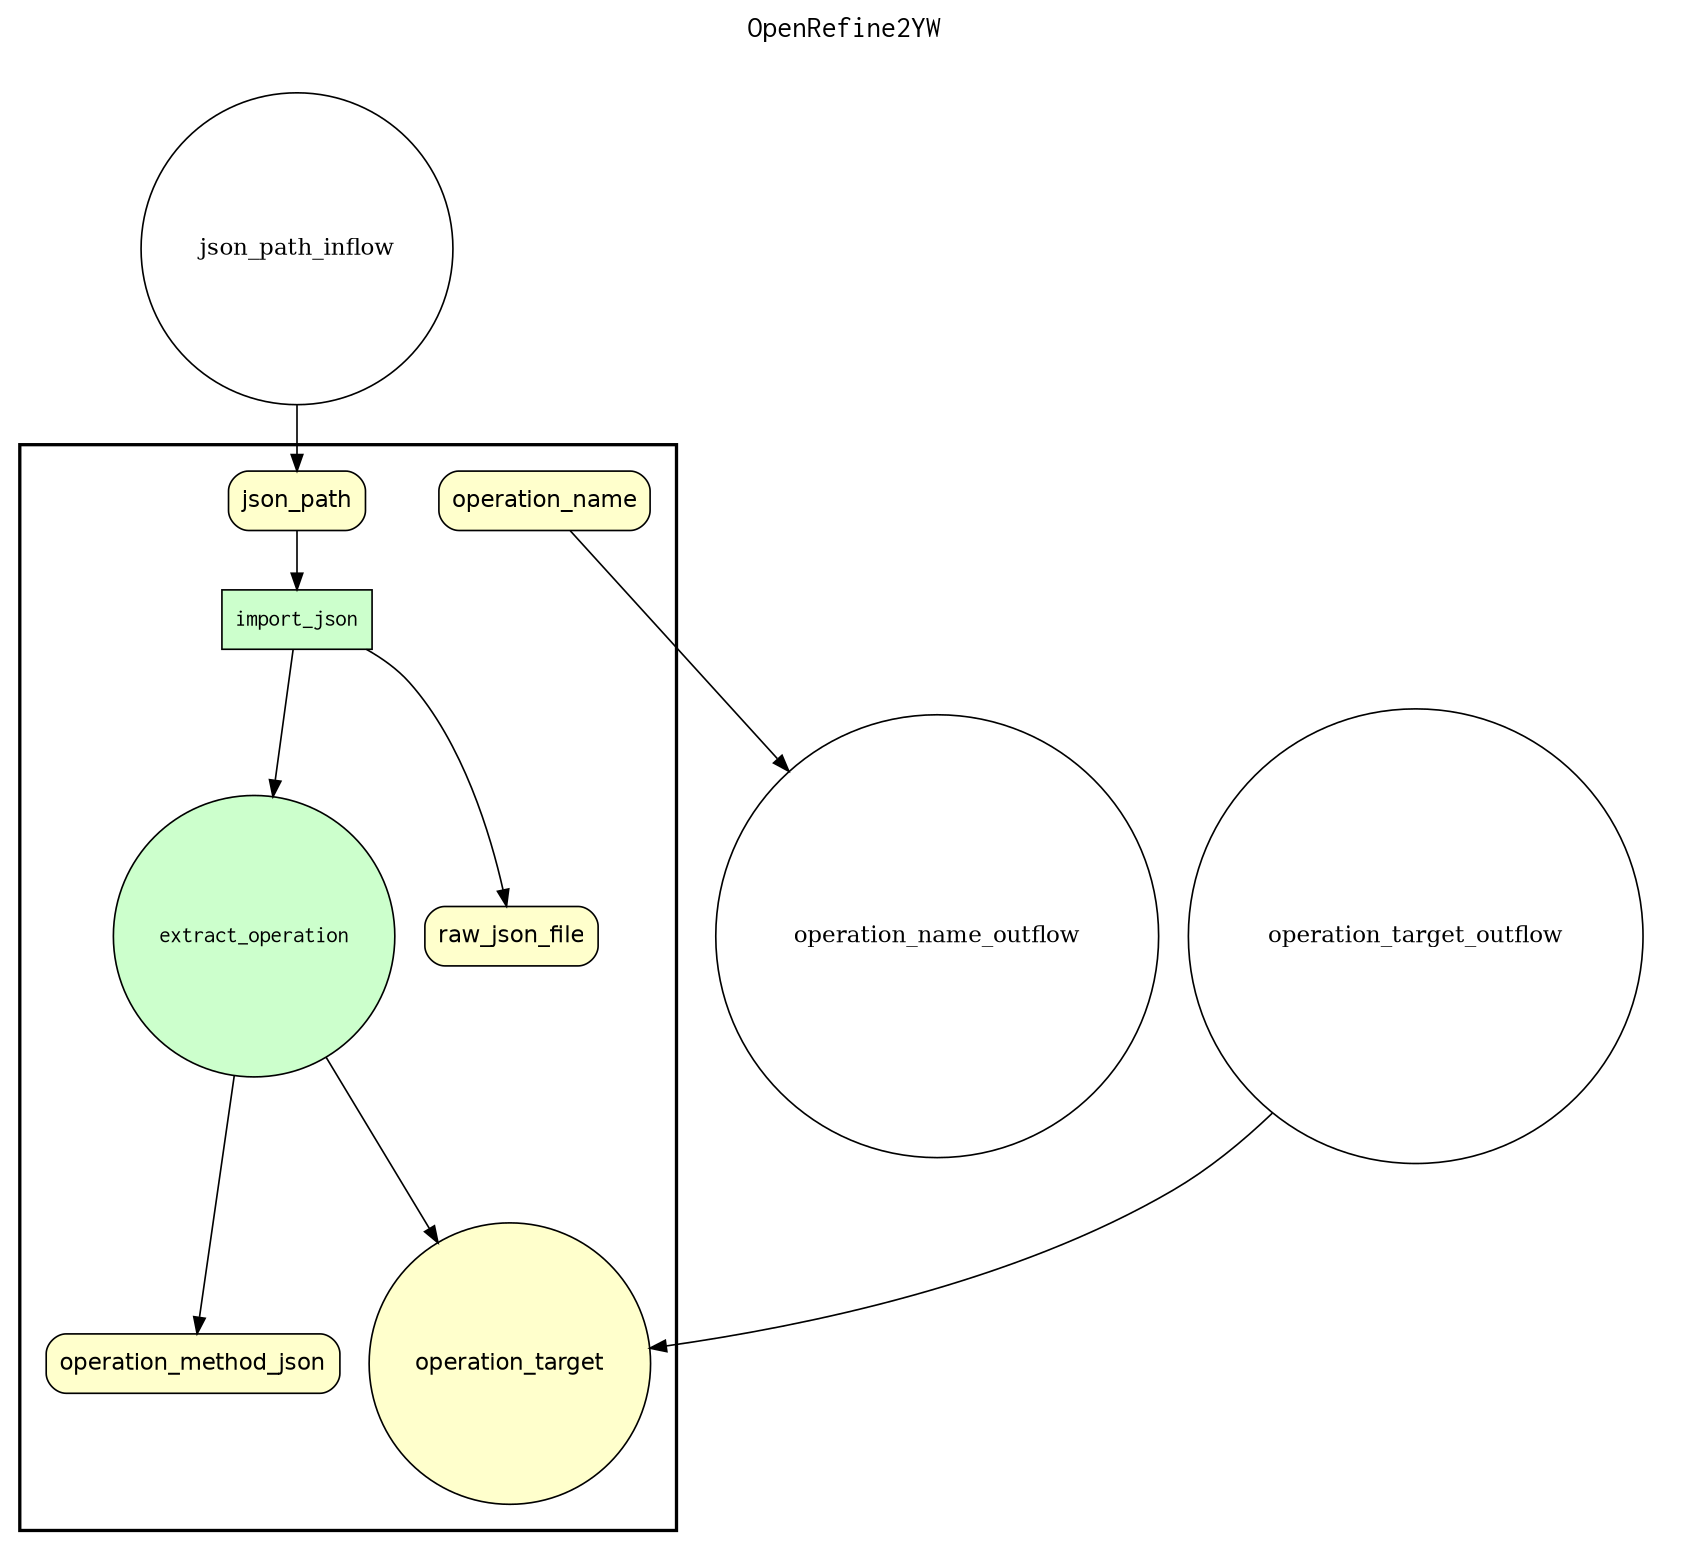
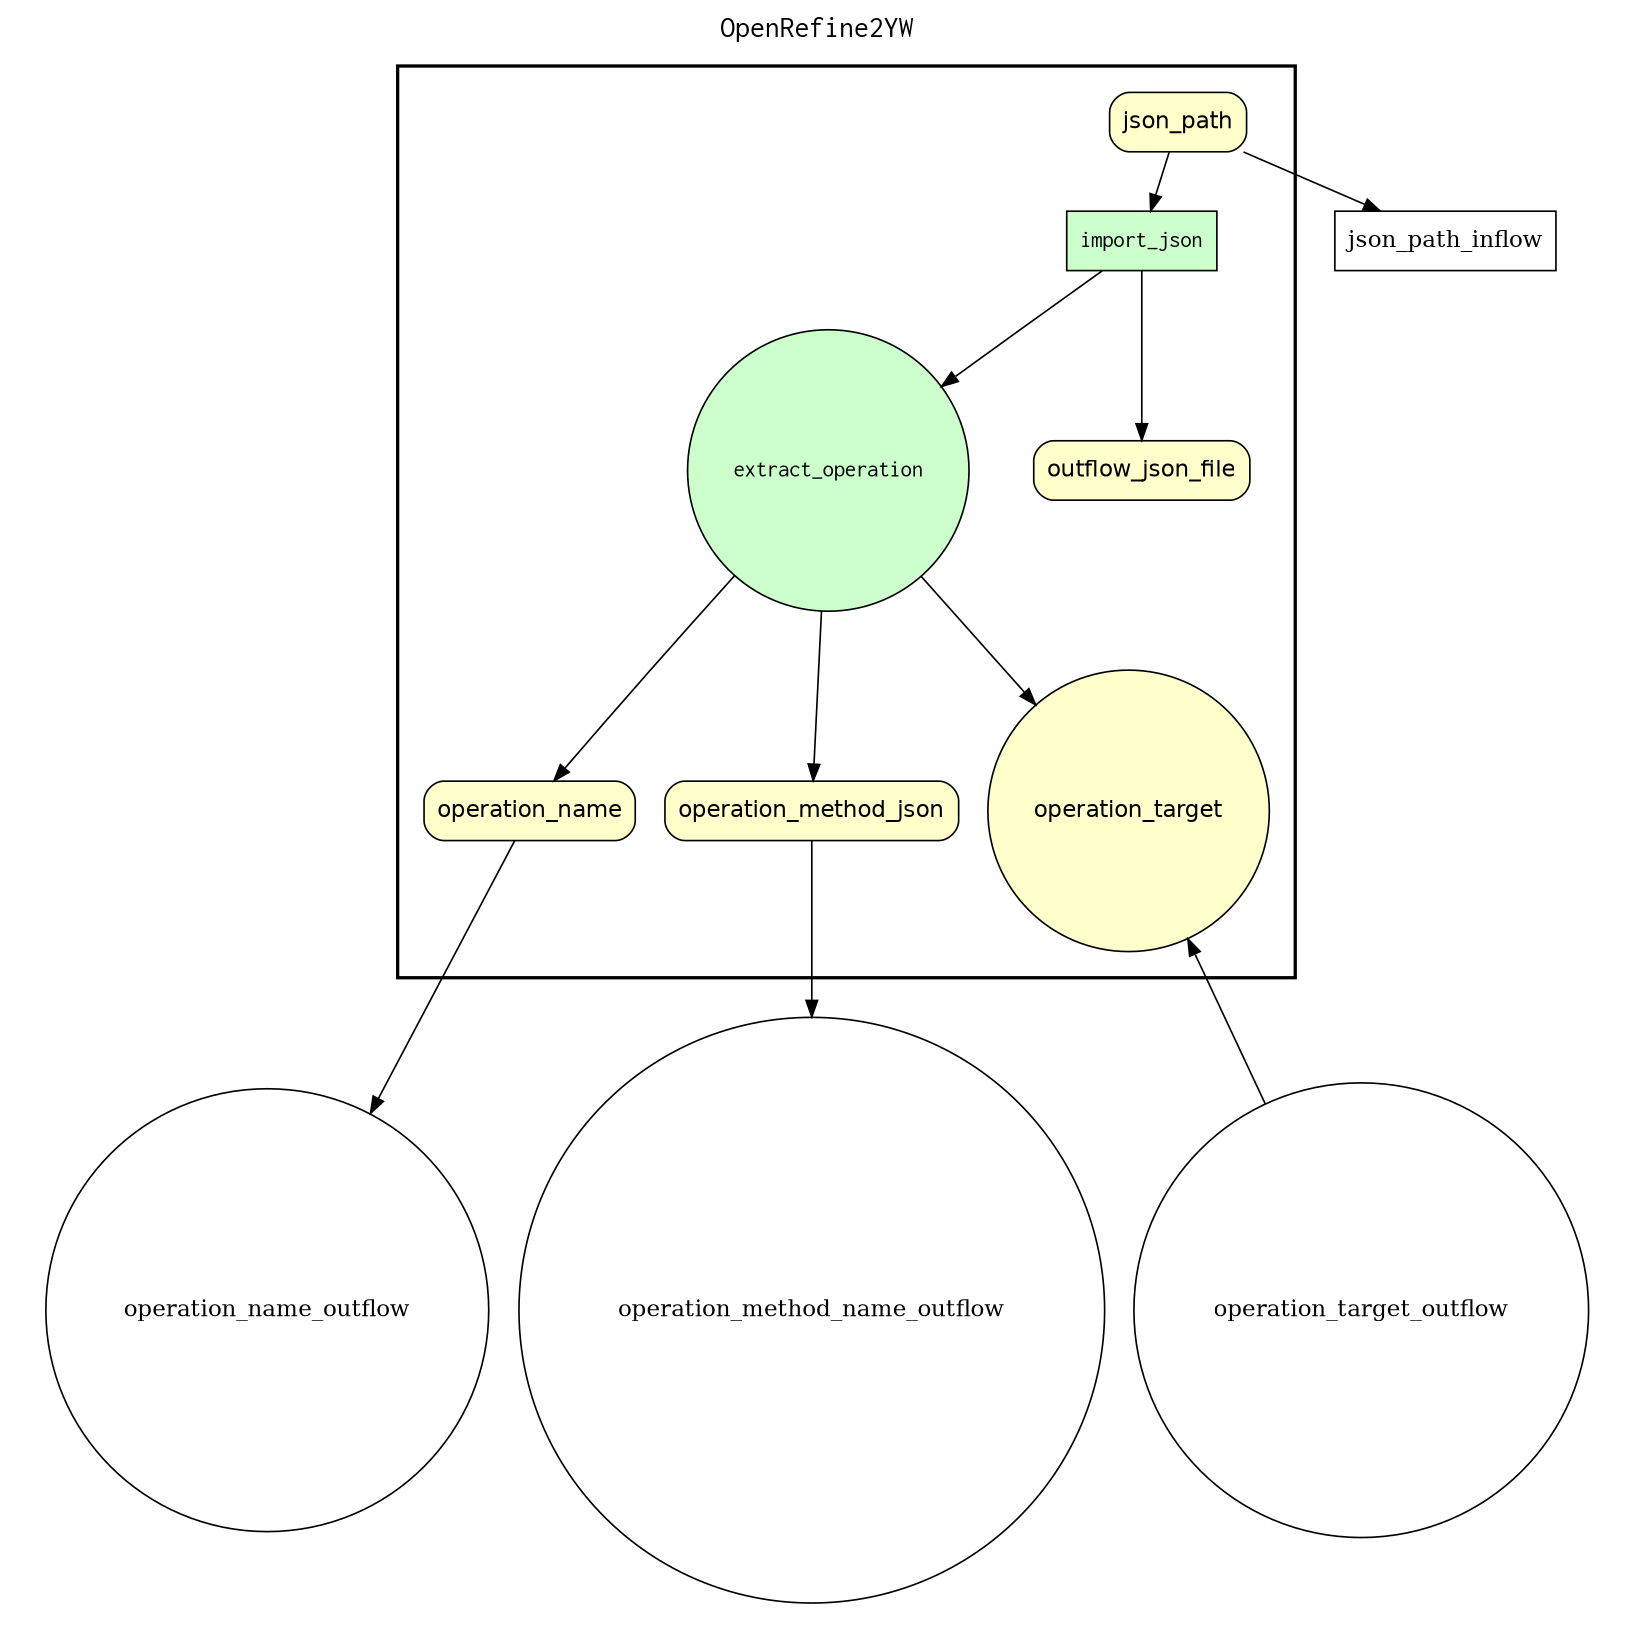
(297, 249) -> (1445, 241)
(297, 430) -> (1304, 178)
none -> (649, 671)
(512, 936) -> (1142, 470)
none -> (812, 1310)
